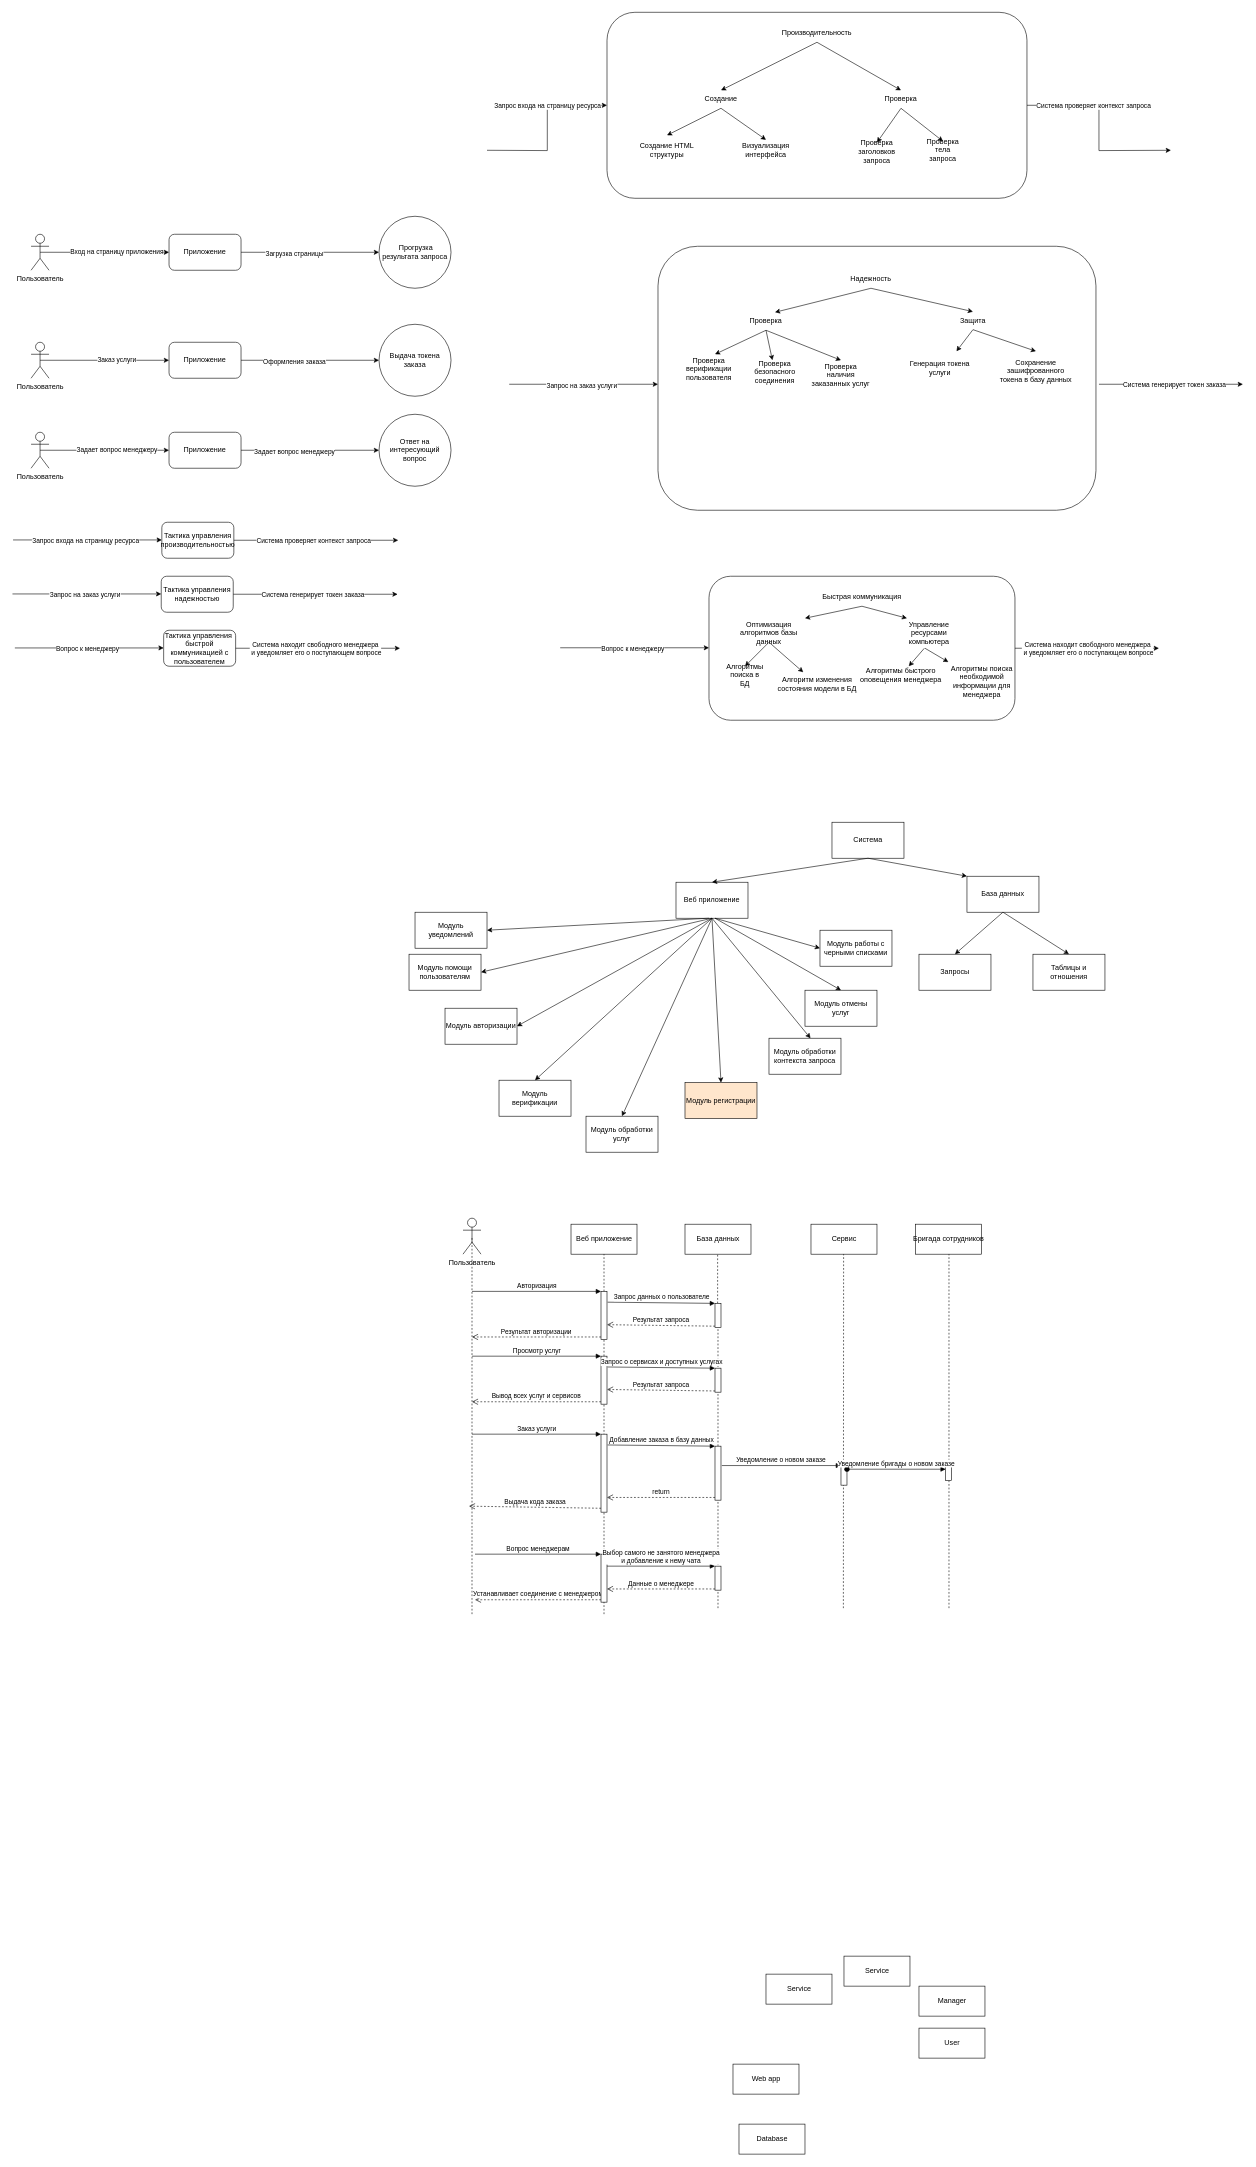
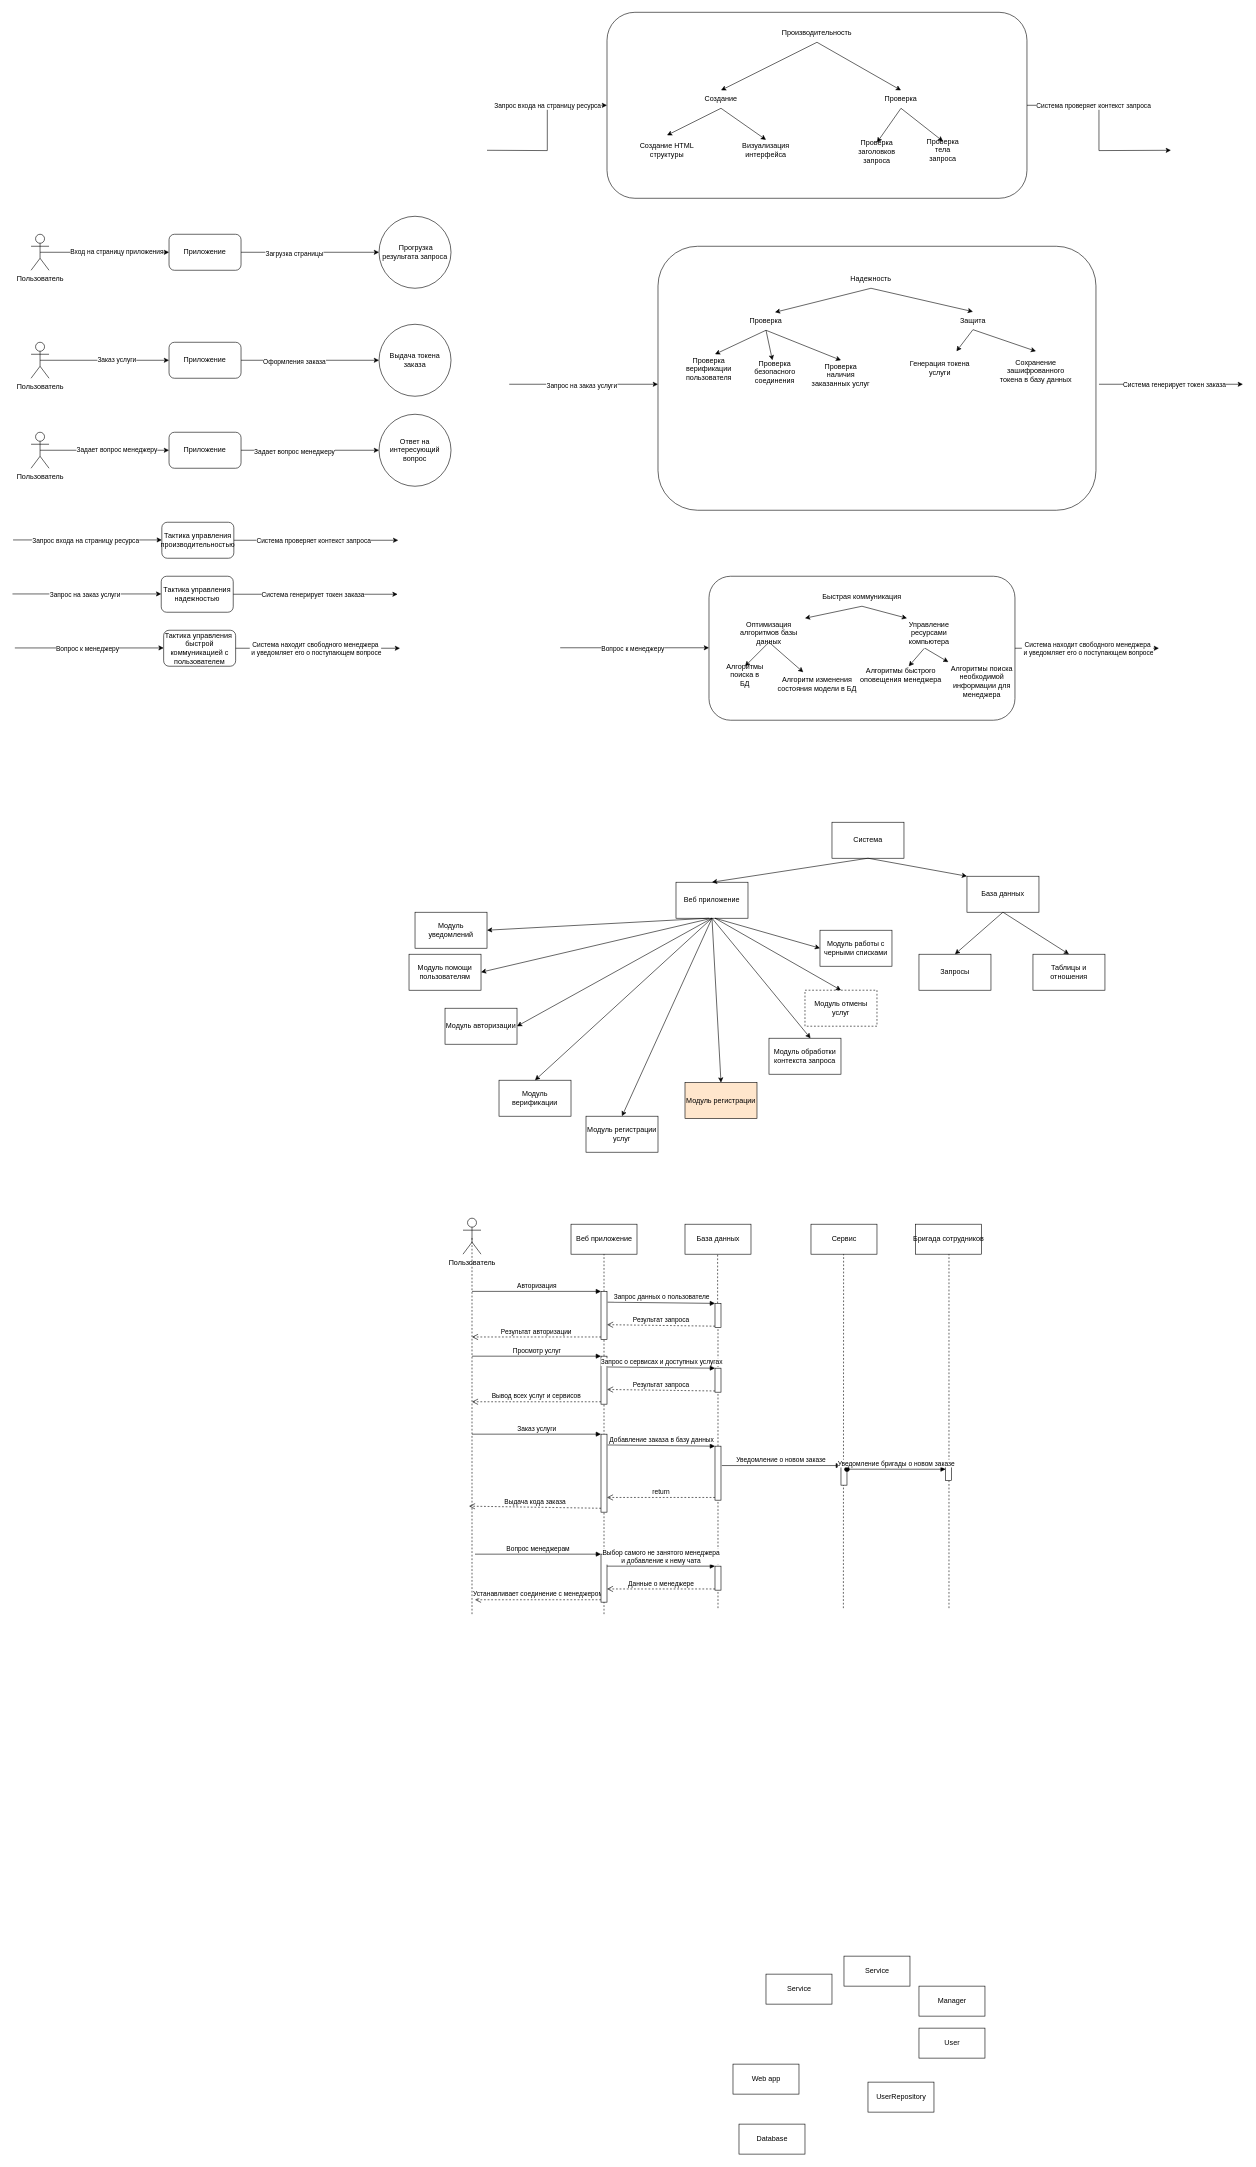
(841, 1008) -> (841, 1008)
(622, 1134) -> (622, 1134)
none -> (901, 2097)
